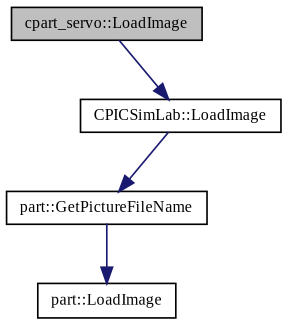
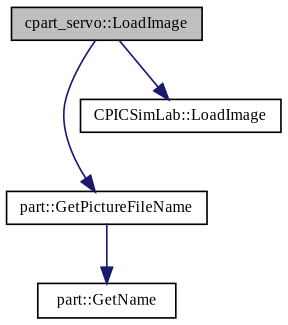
(149, 155) -> (64, 108)
(107, 301) -> (107, 301)
